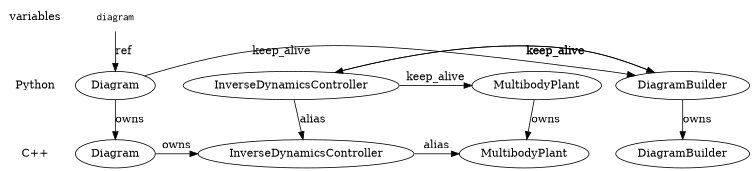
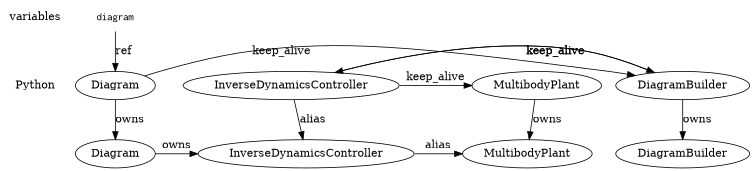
(35, 154) -> none
